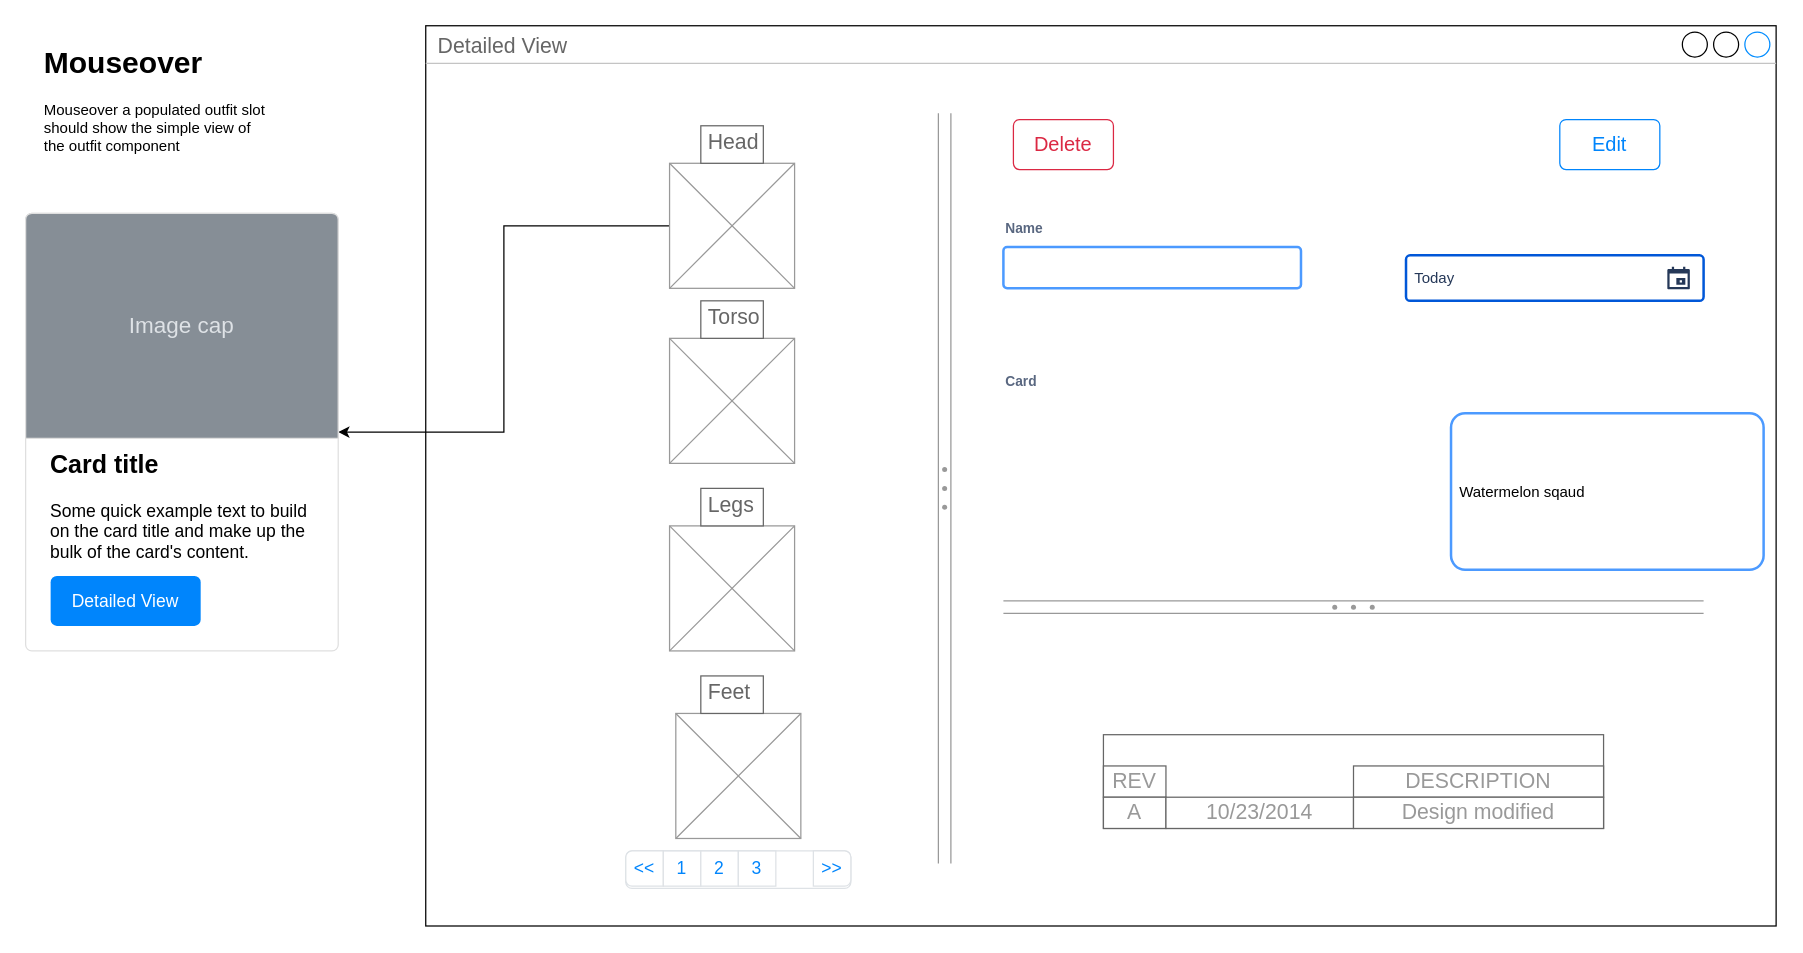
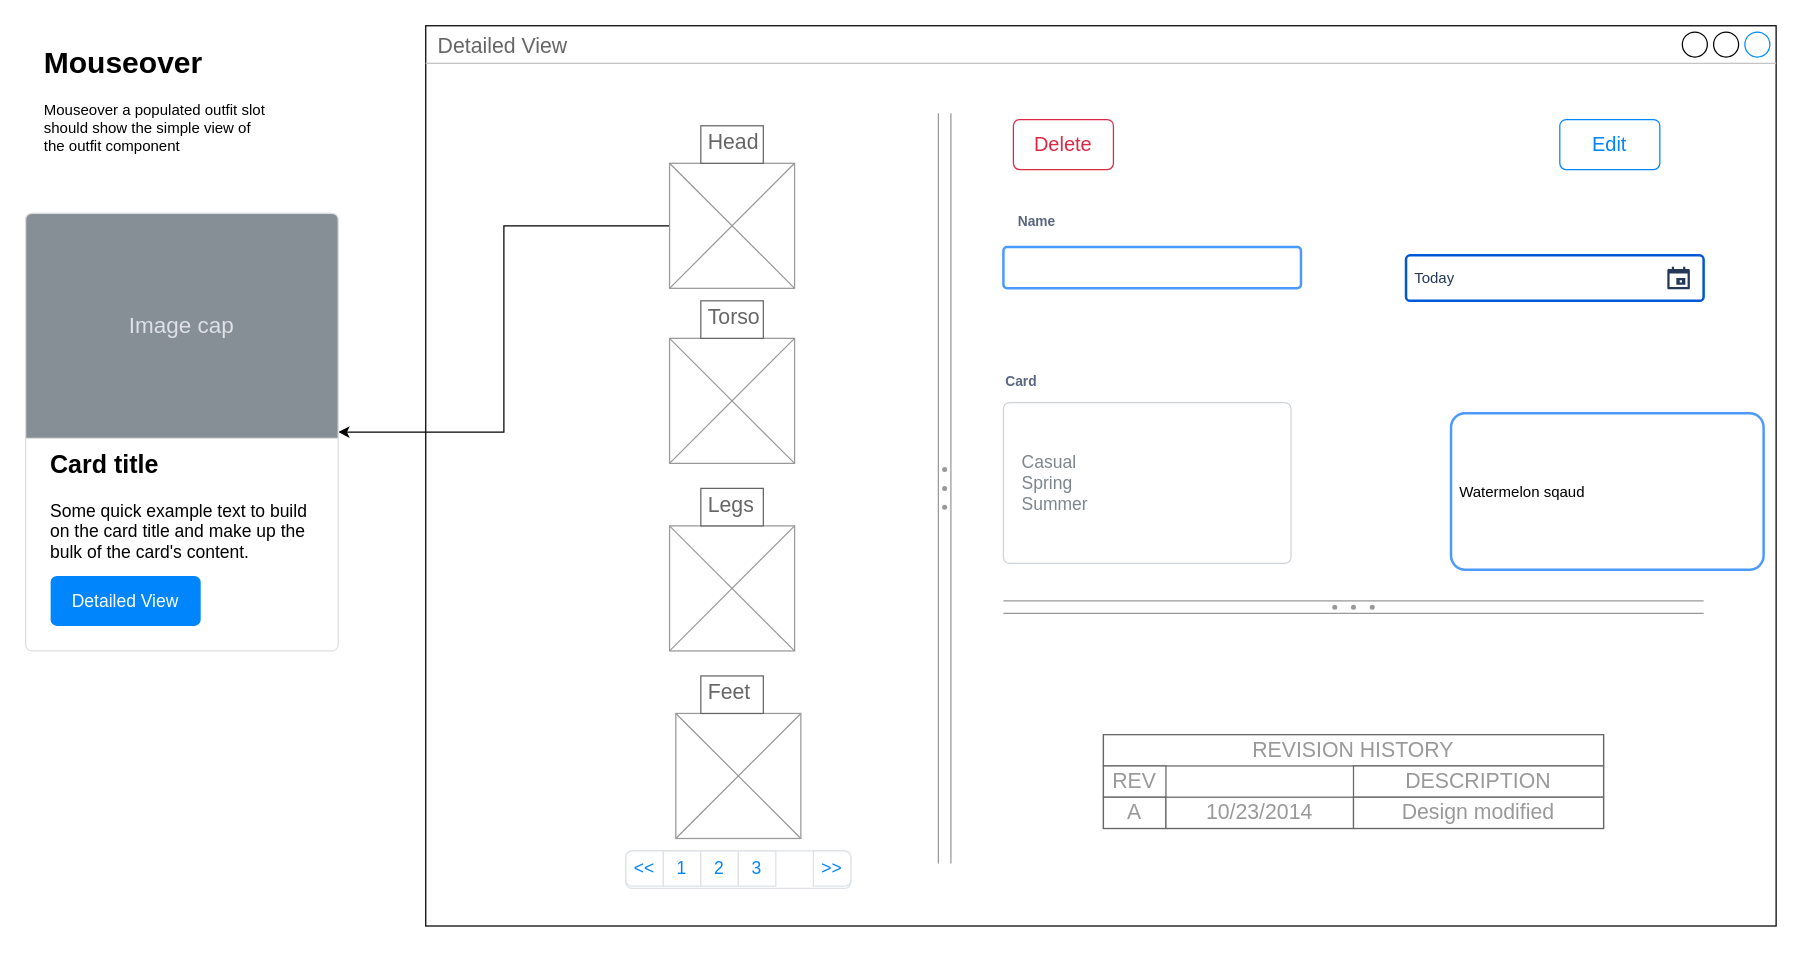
(1153, 228) -> (1166, 222)
none -> (1147, 483)
none -> (1353, 750)
